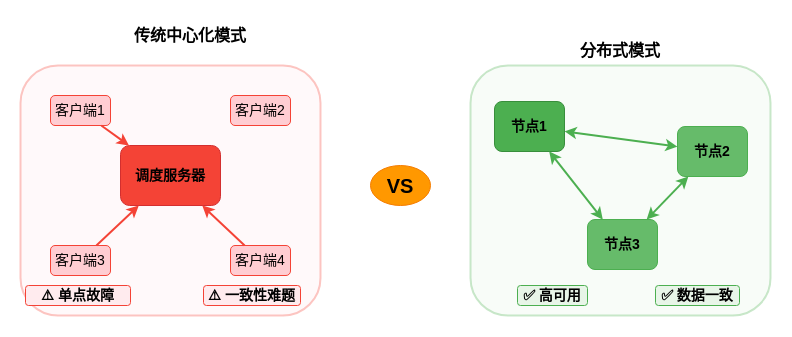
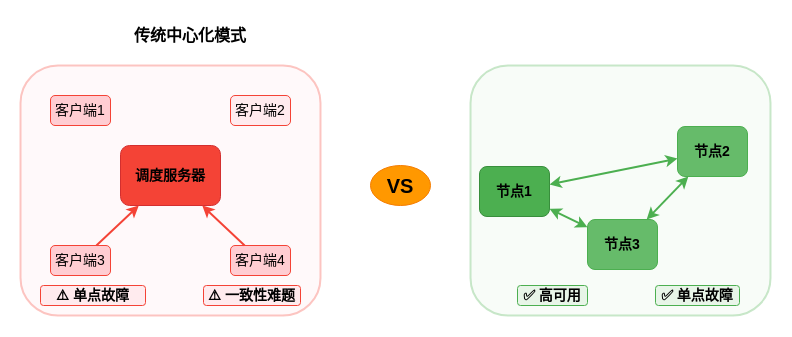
(621, 51) -> none
(261, 111) -> (261, 111)
(530, 127) -> (515, 192)
(111, 133) -> none
(78, 296) -> (93, 296)
(698, 296) -> (698, 296)
